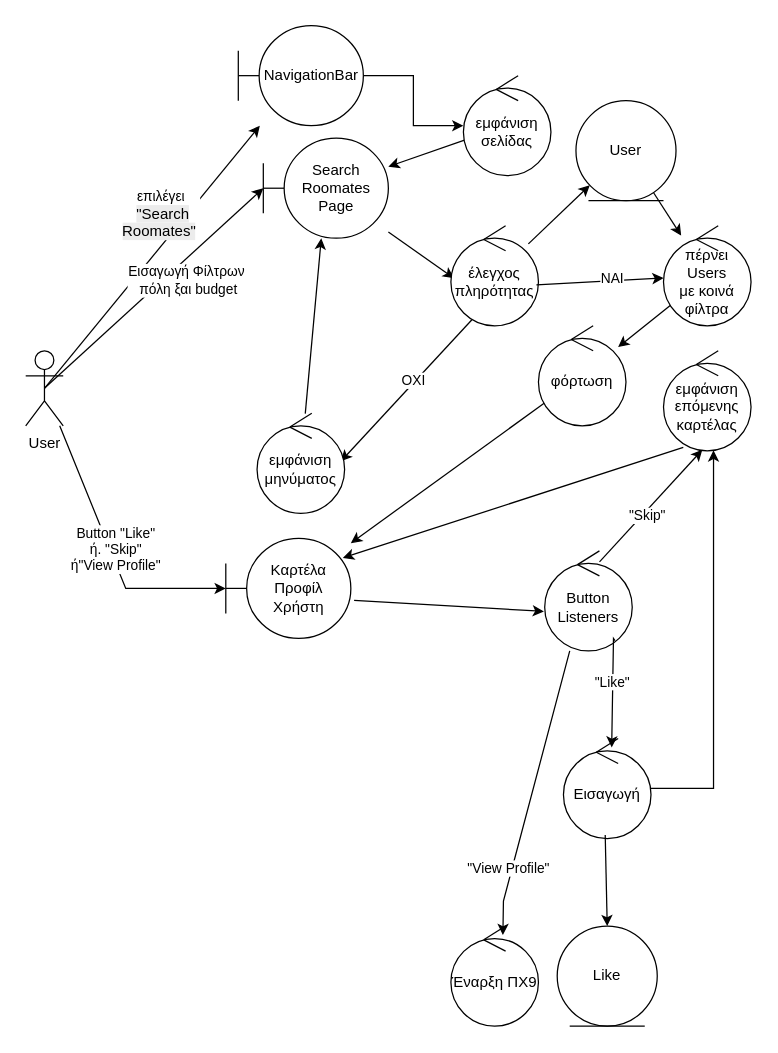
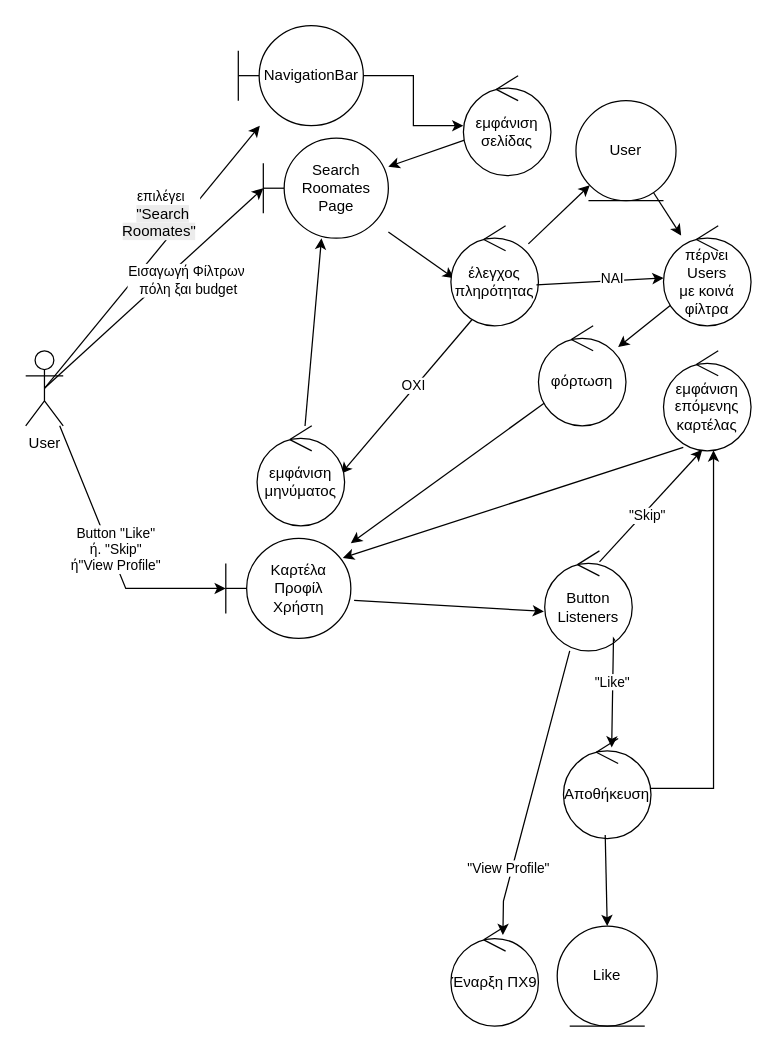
(301, 463) -> (301, 476)
(607, 794) -> (607, 794)
